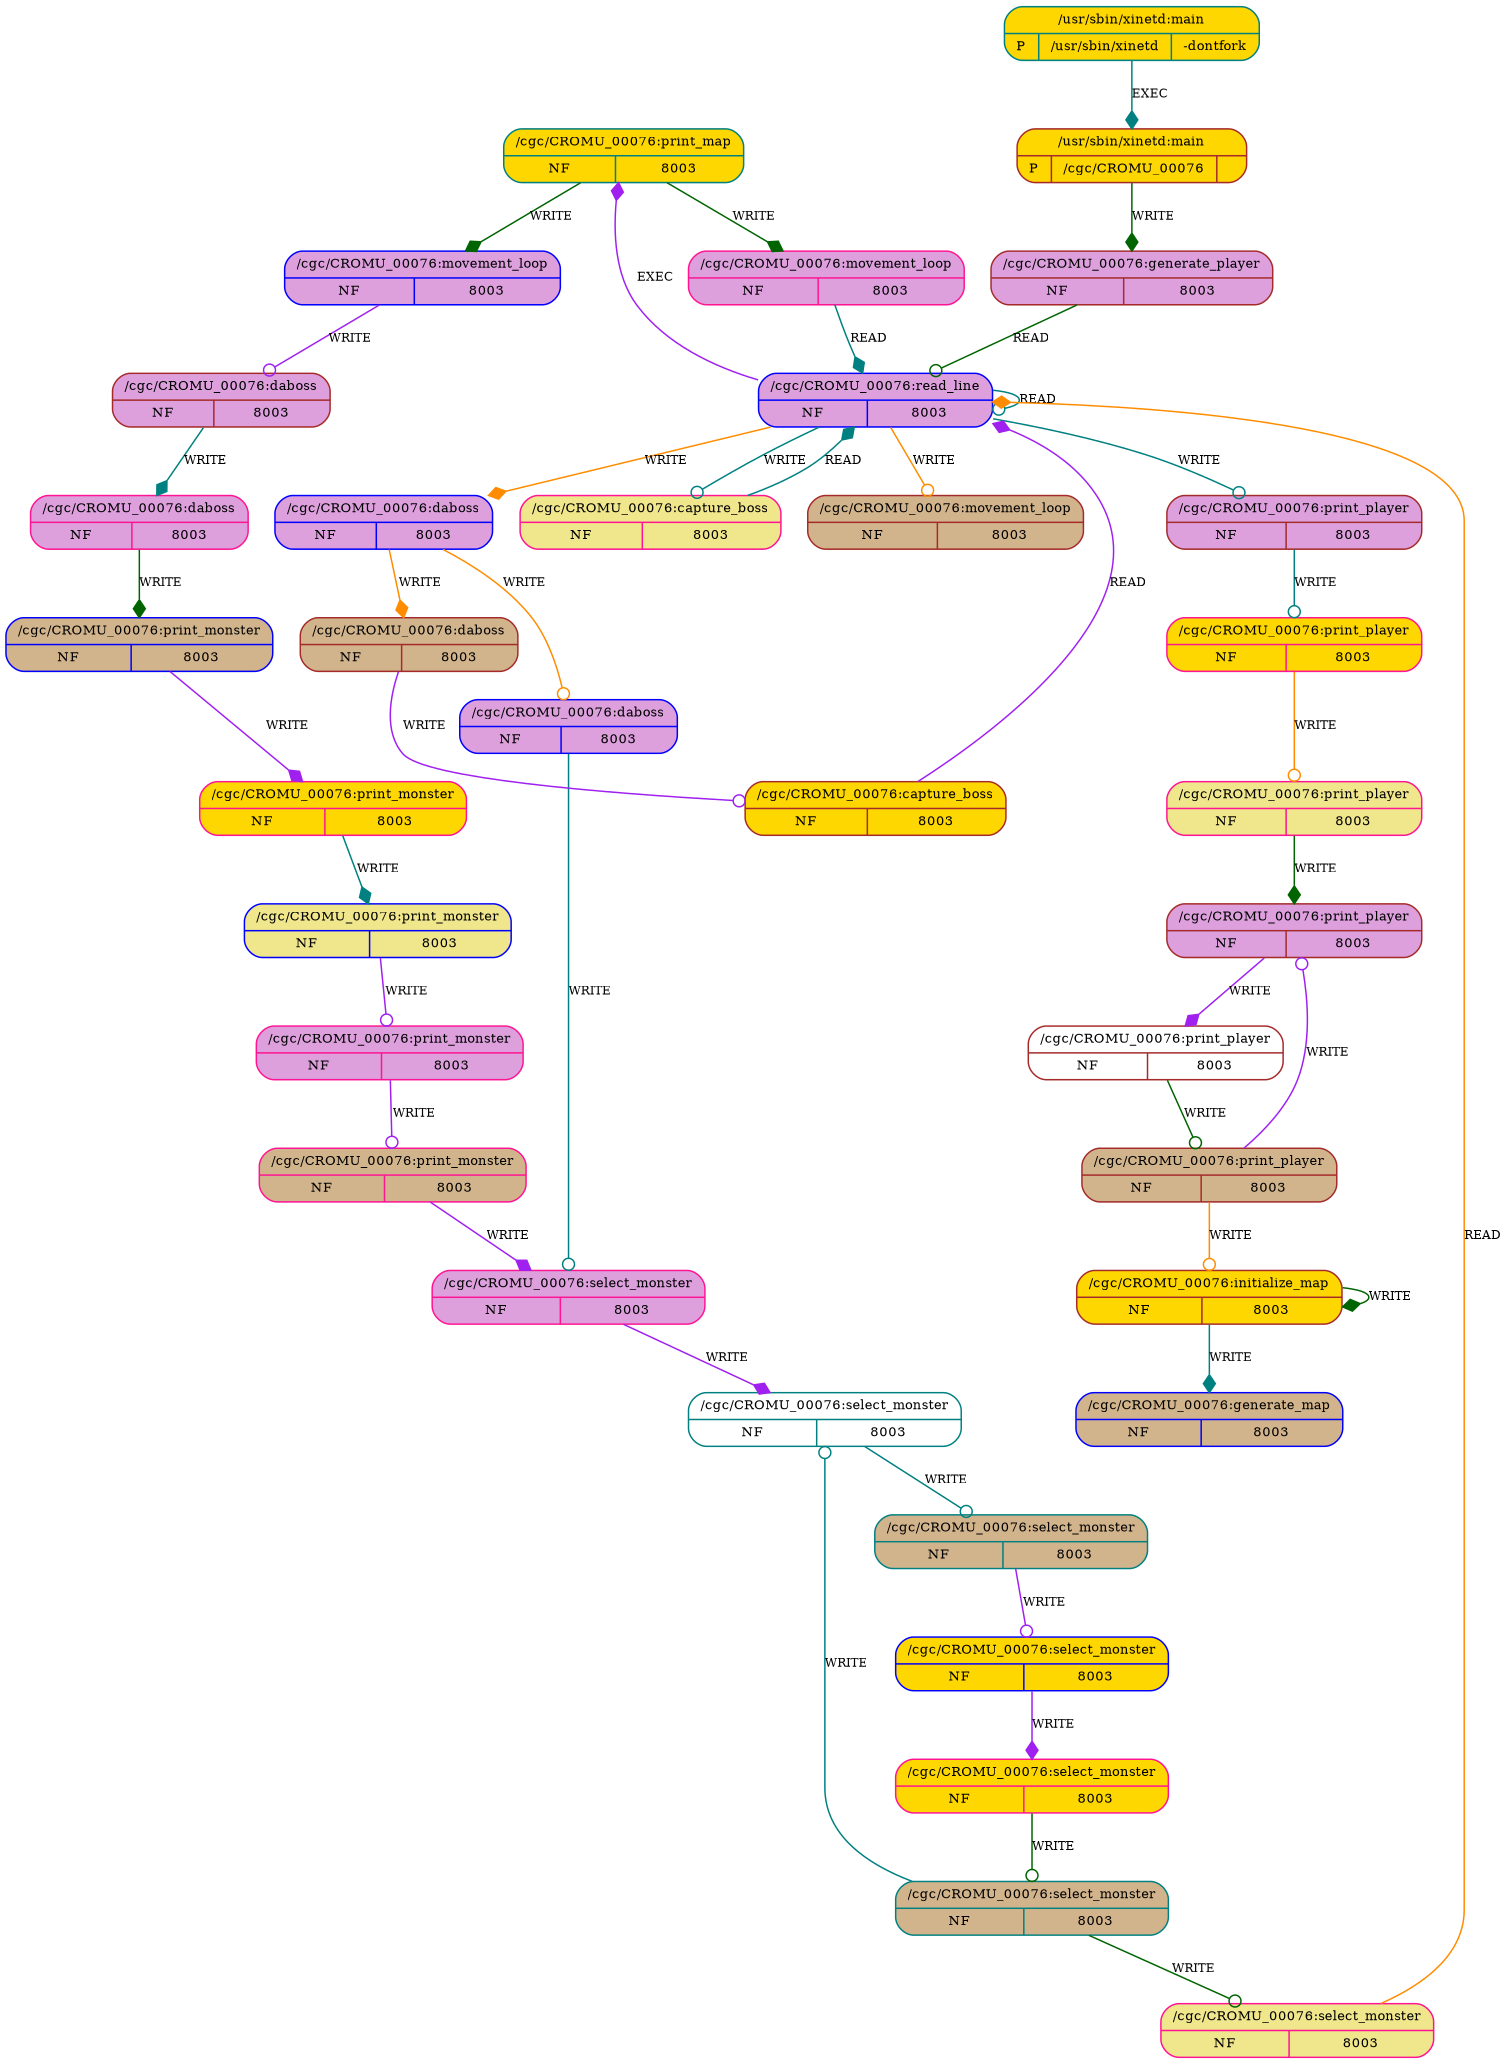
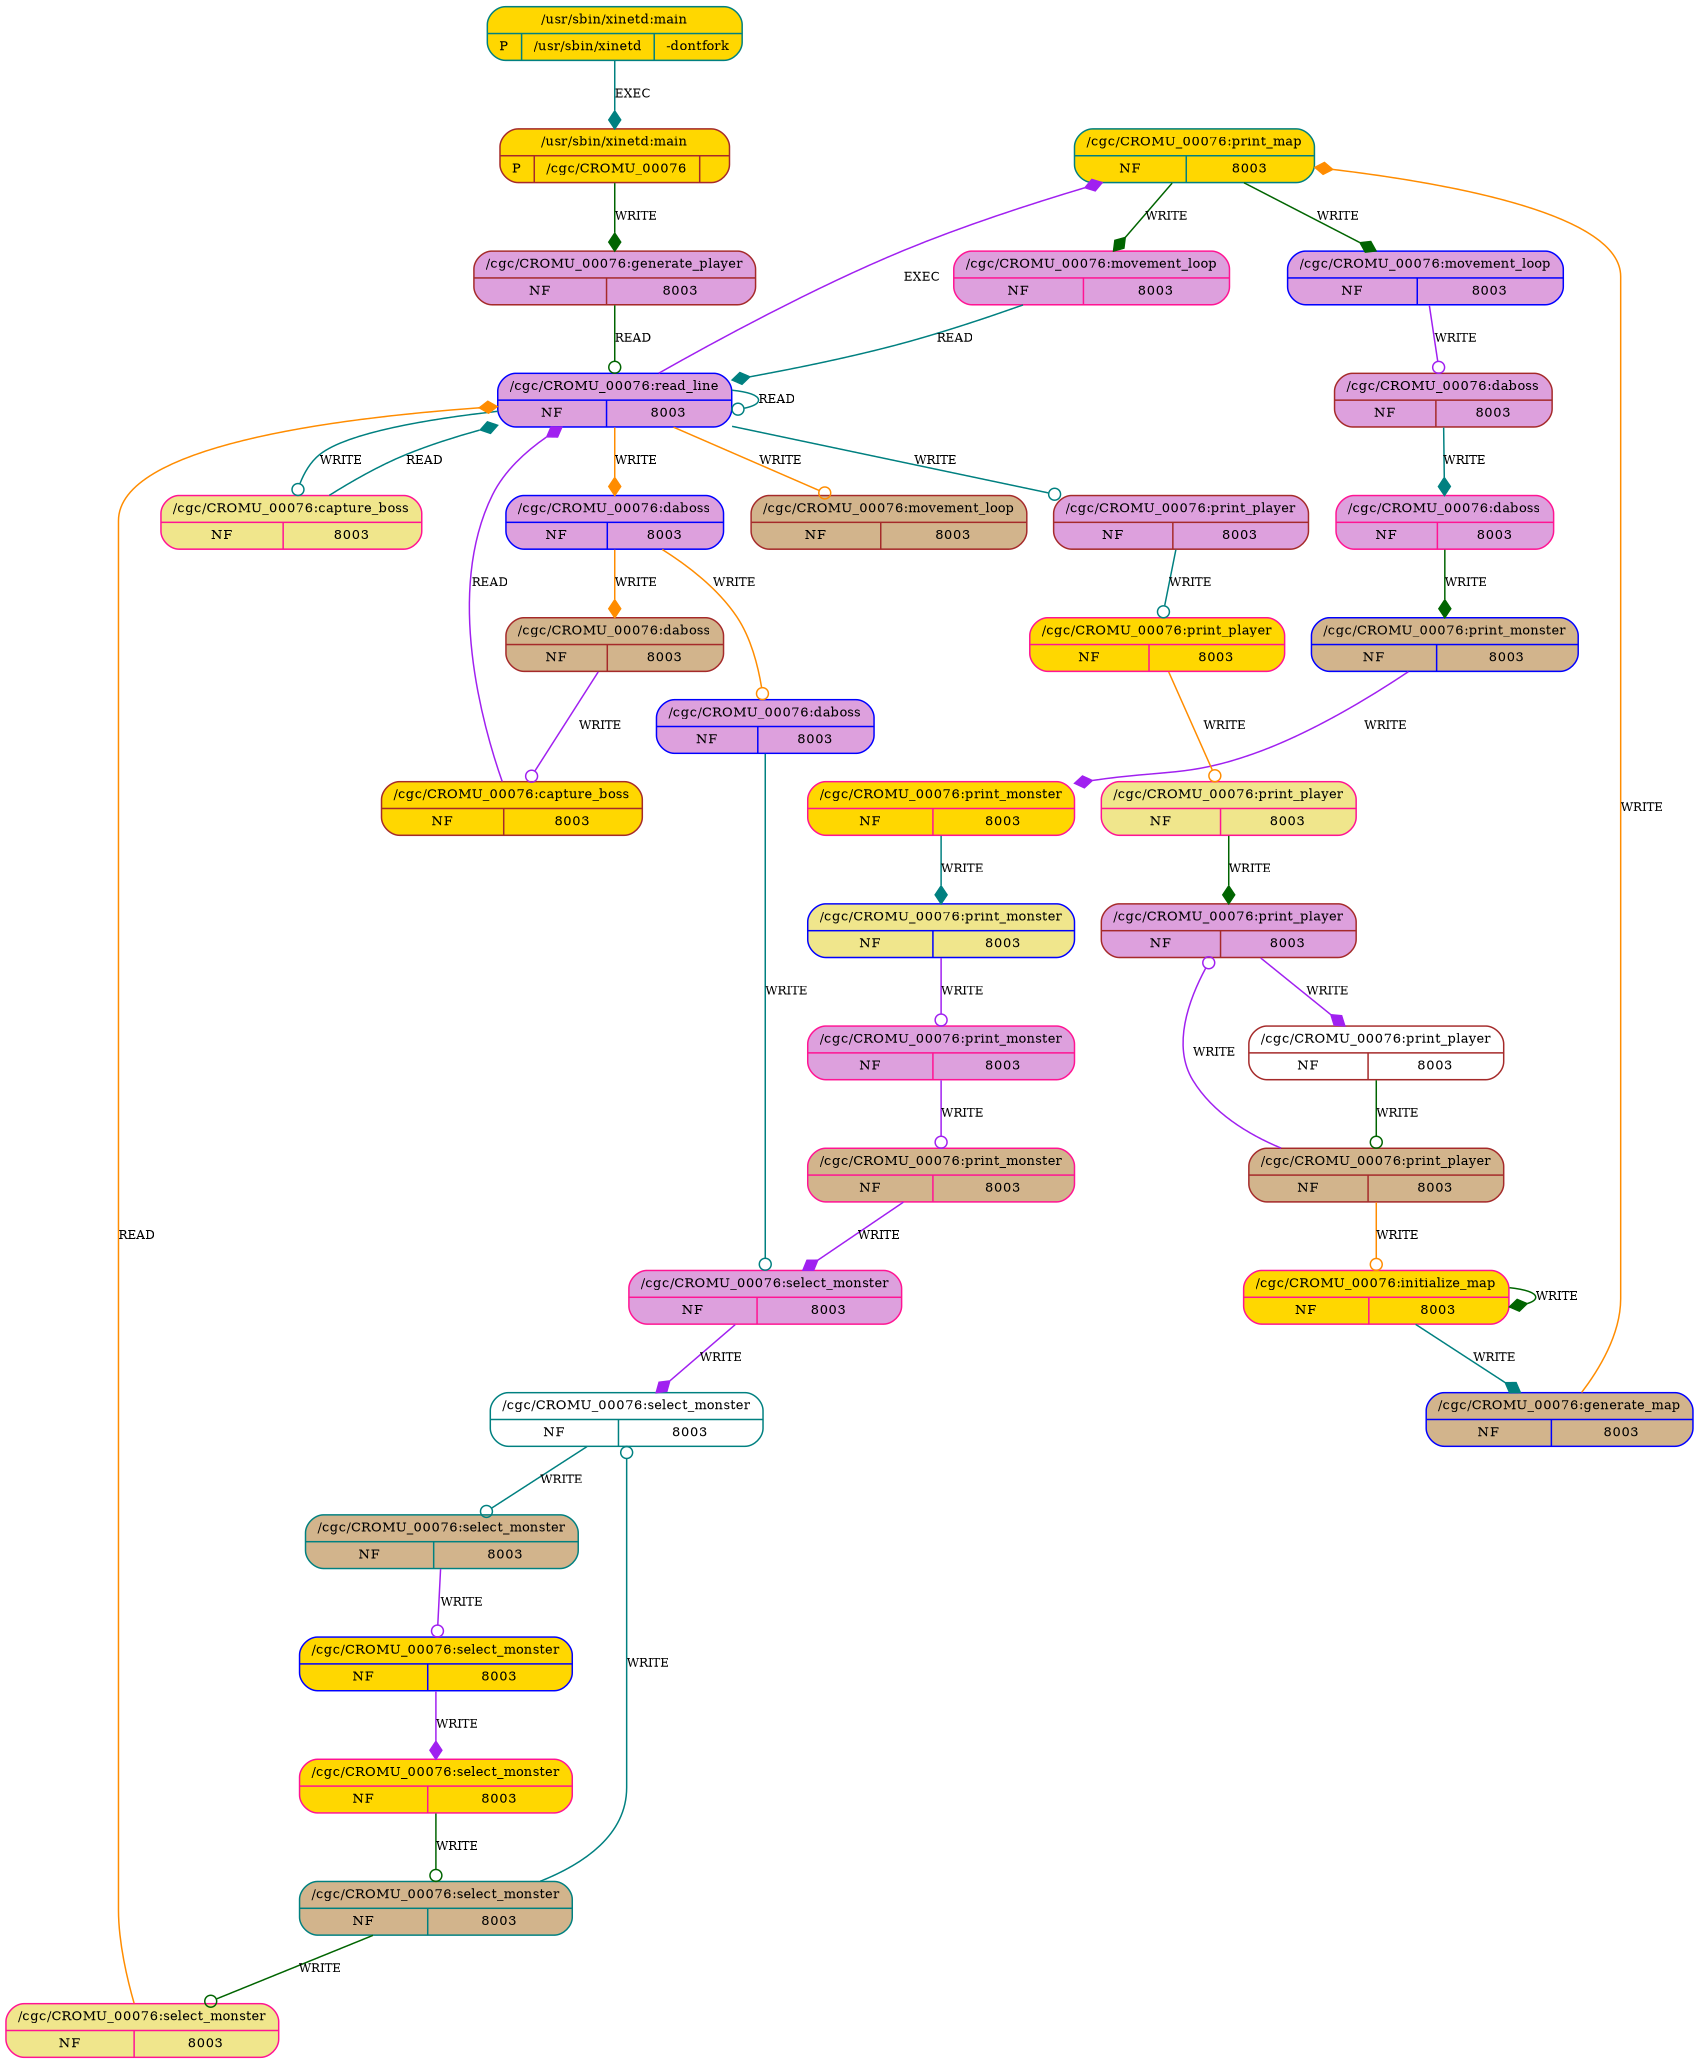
none -> (1621, 679)
(1209, 1297) -> (1376, 1297)
